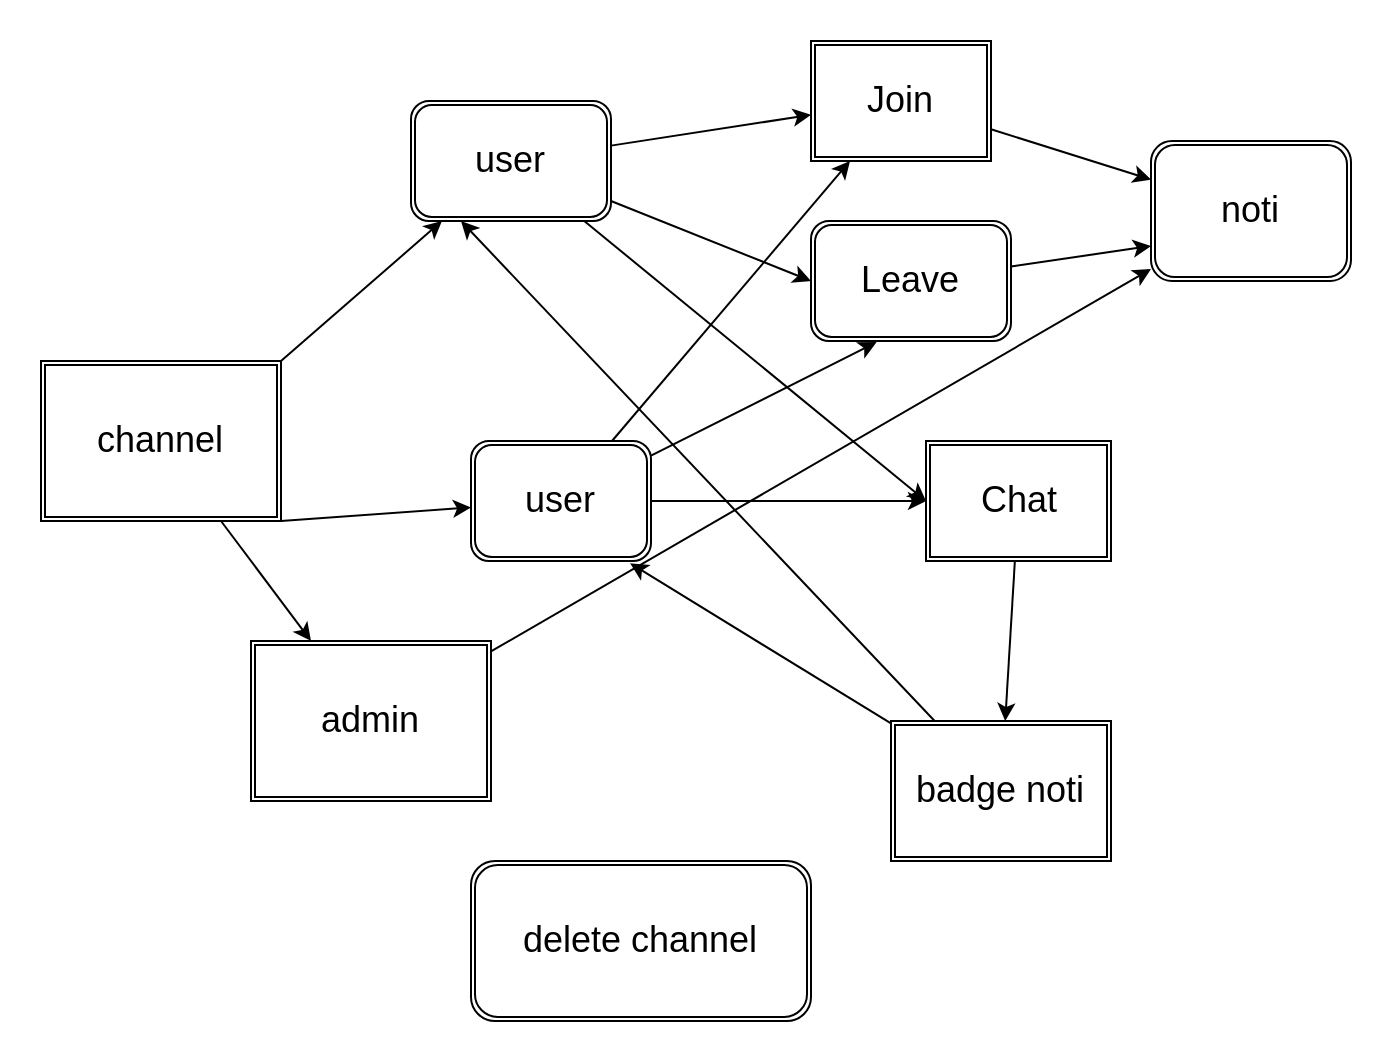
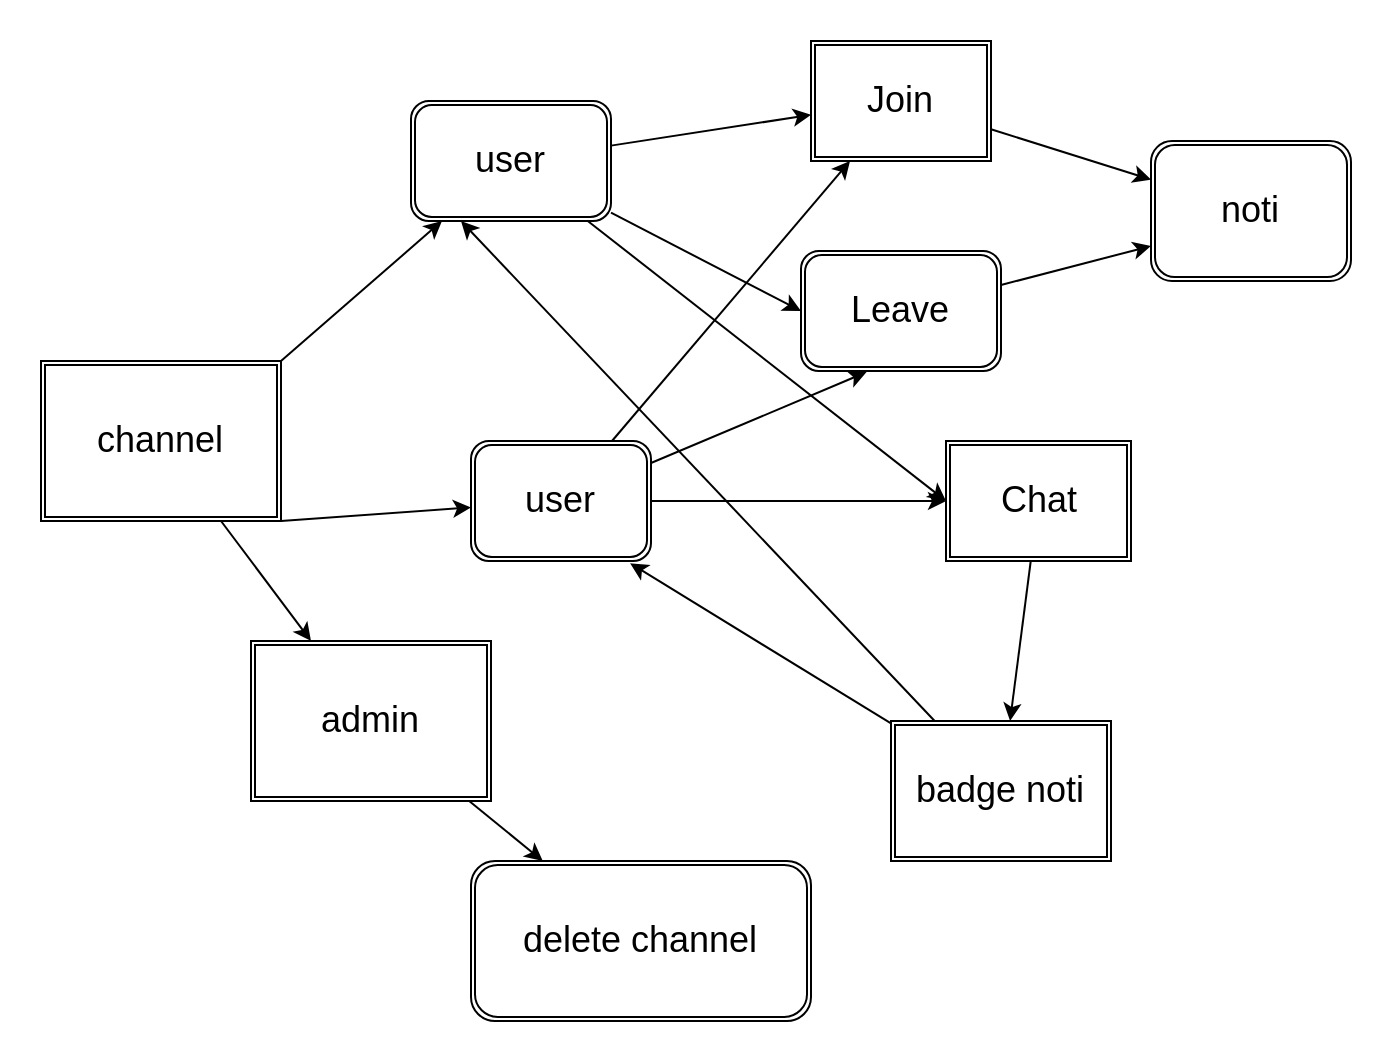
(911, 281) -> (901, 311)
(948, 387) -> (501, 827)
(1019, 501) -> (1039, 501)
